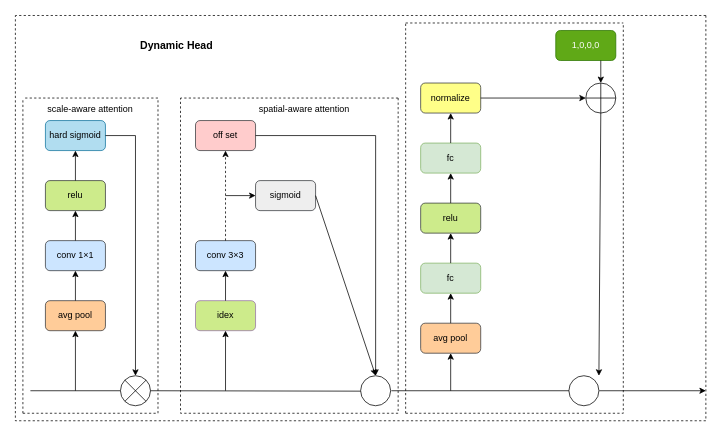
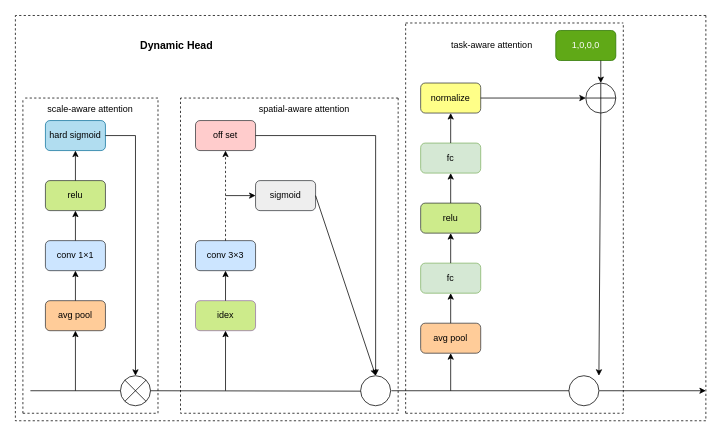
none -> (492, 45)
